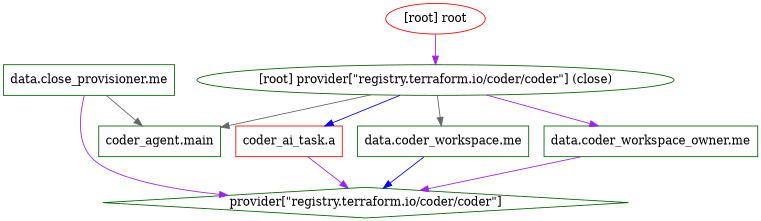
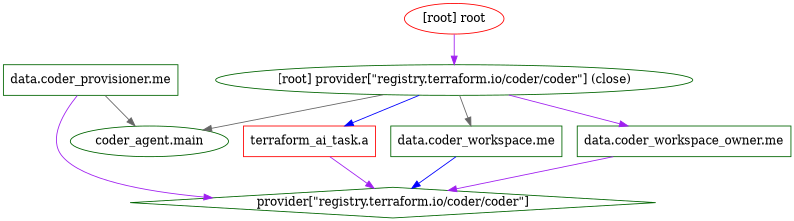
(89, 80) -> (91, 80)
(160, 141) -> (149, 141)
(289, 141) -> (309, 141)
